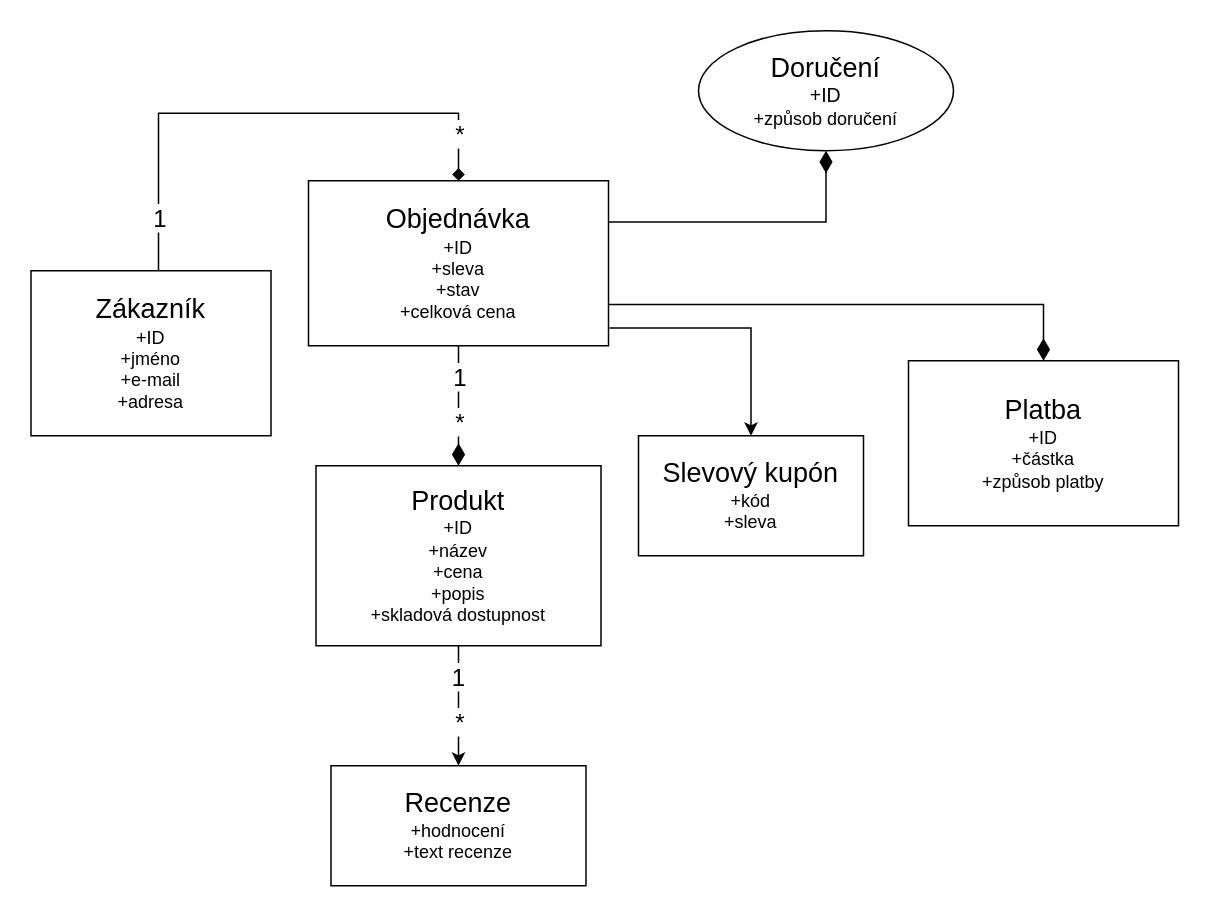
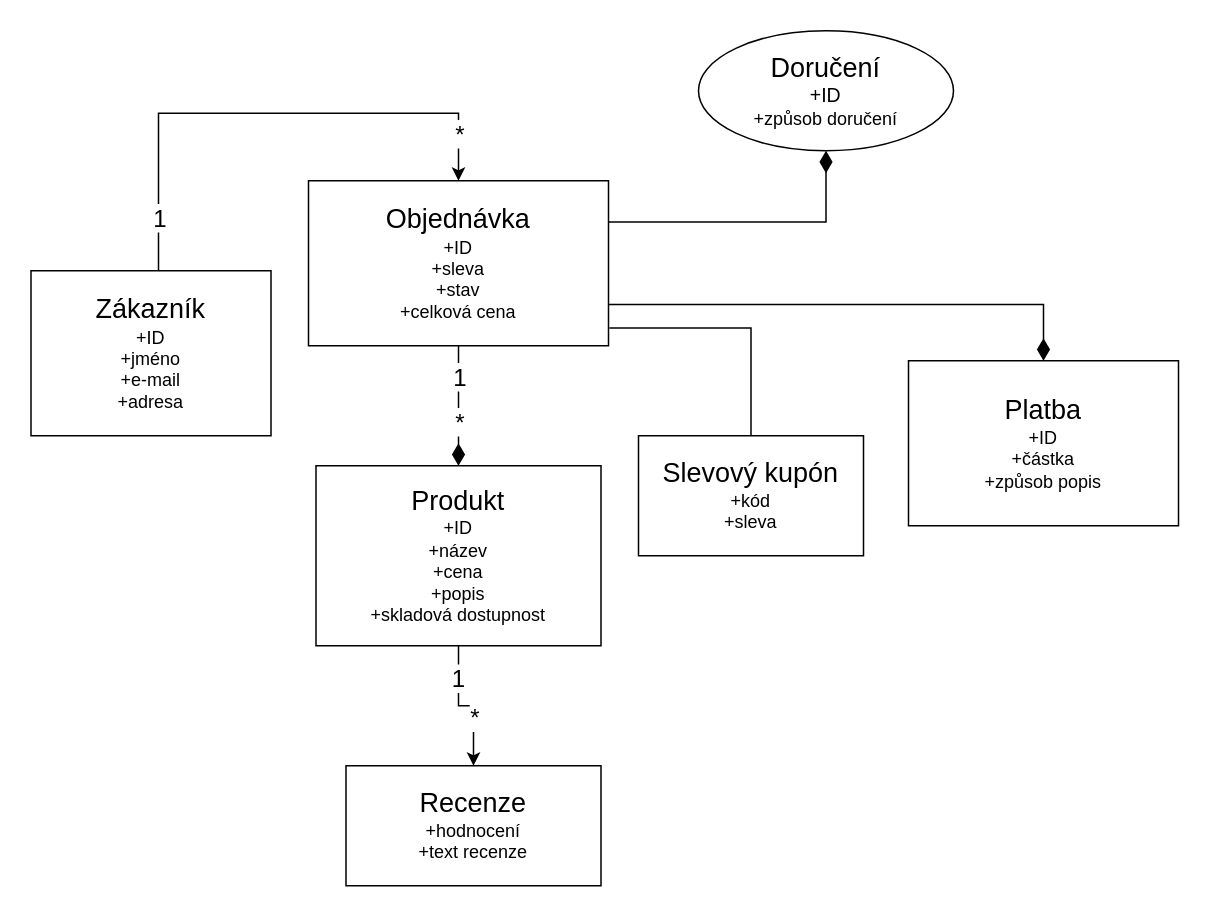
(458, 168) -> (458, 169)
(751, 424) -> (751, 428)
(1043, 443) -> (1043, 443)
(458, 826) -> (473, 826)
